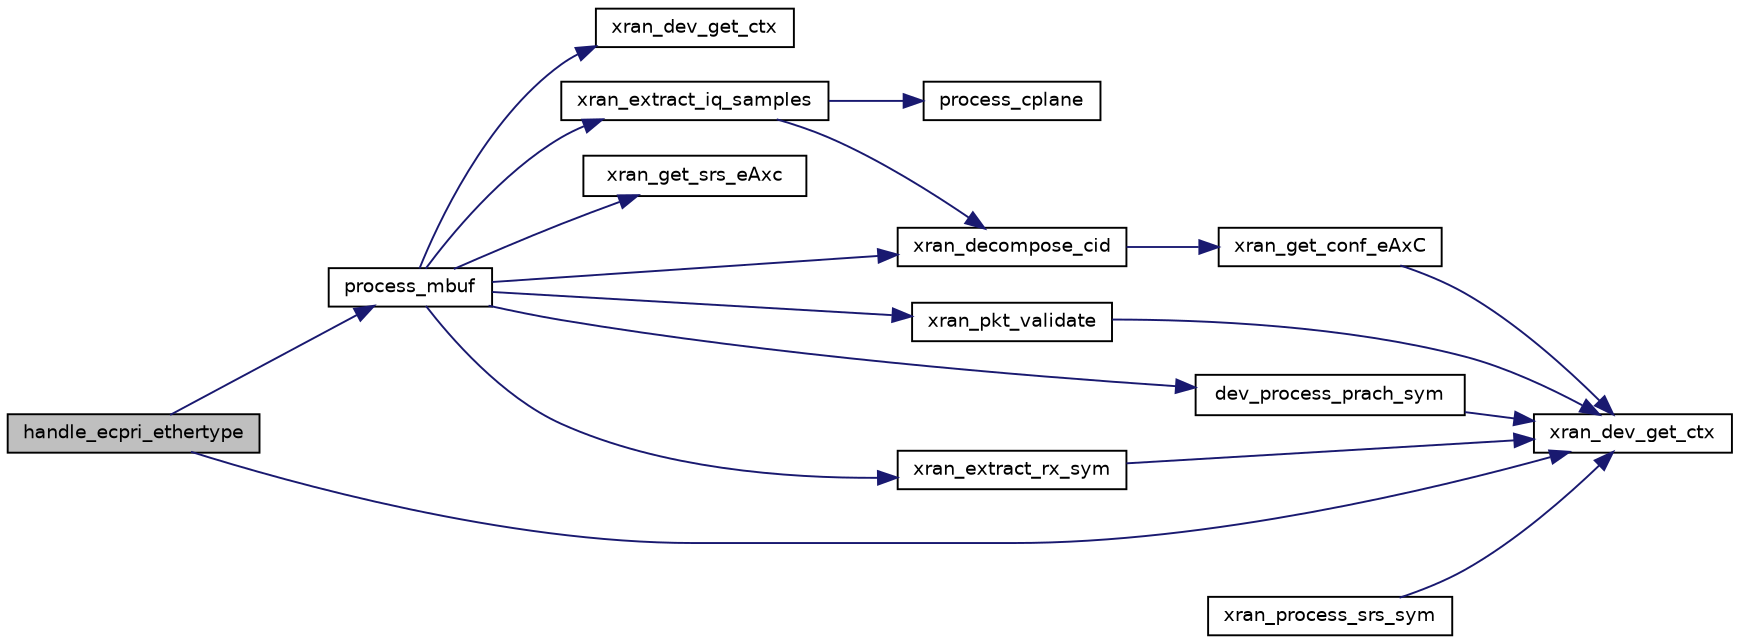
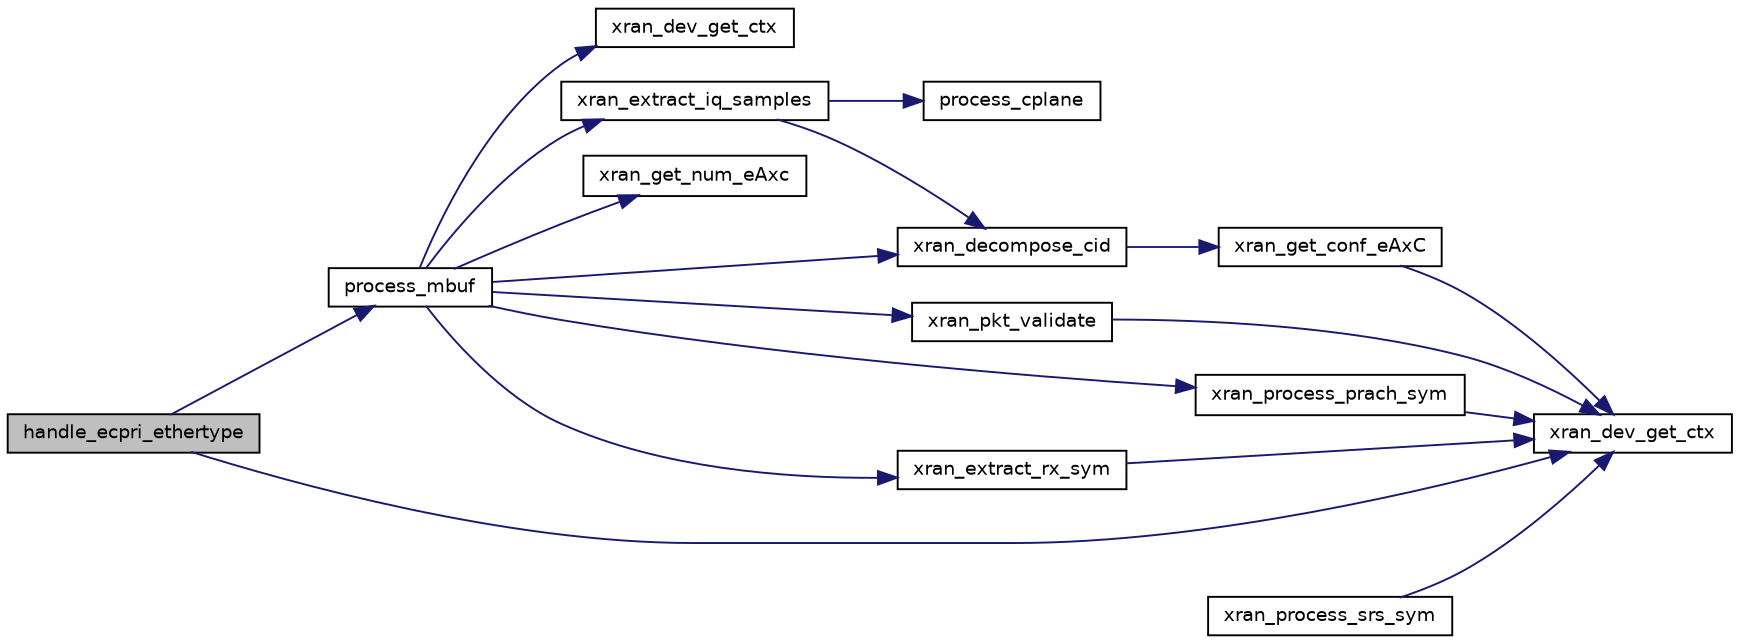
(695, 176) -> (695, 176)
(1330, 395) -> (1330, 395)
